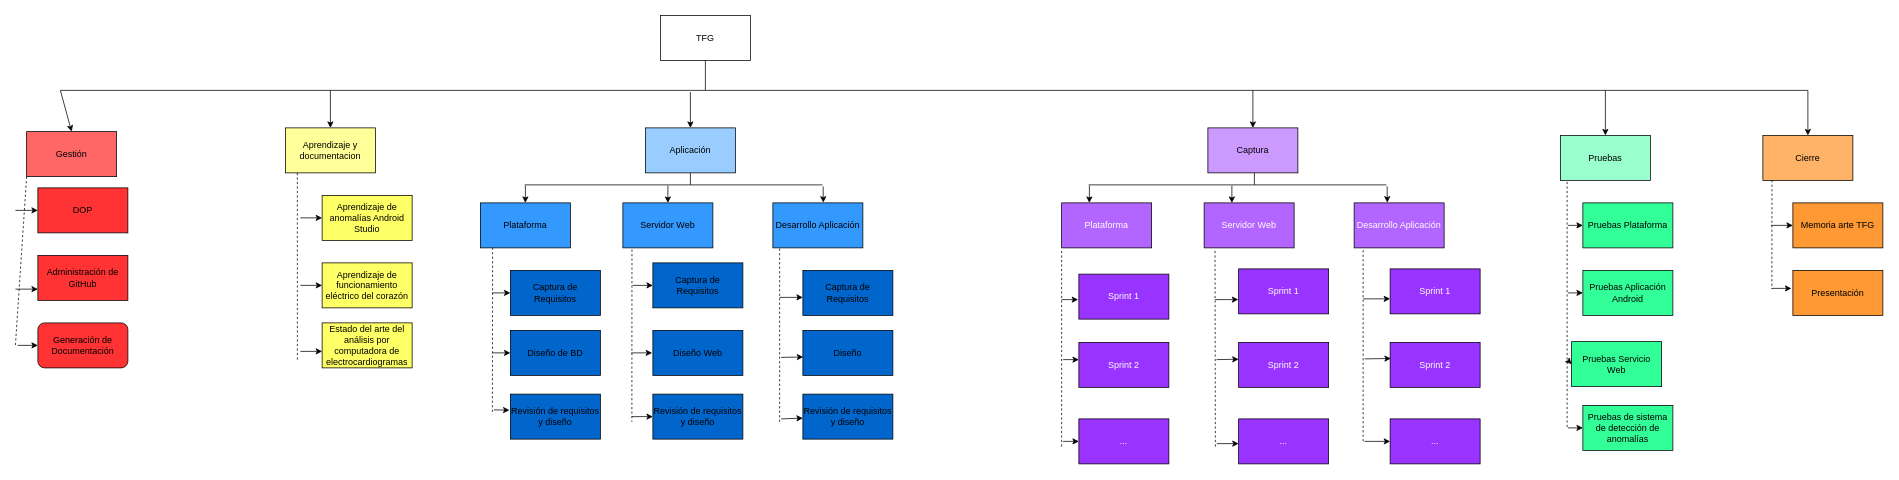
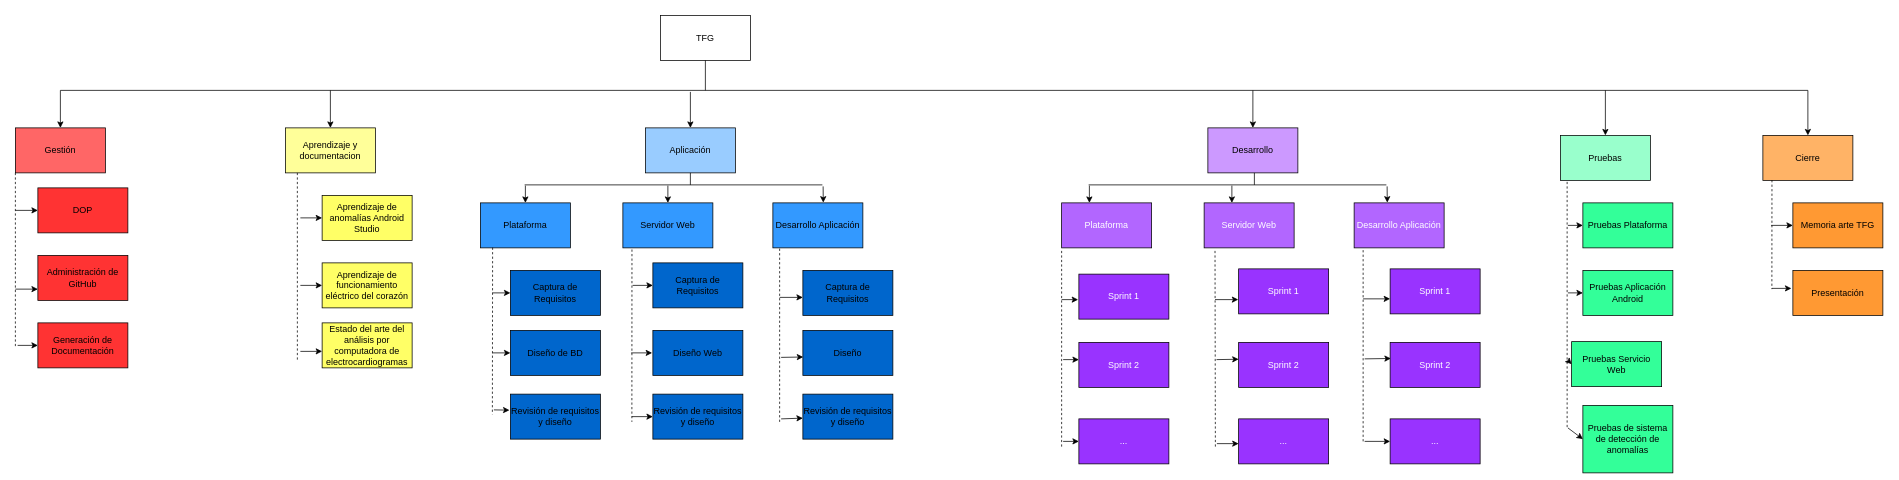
(1253, 150) -> (1253, 150)
(72, 154) -> (60, 150)
(83, 345) -> (83, 345)
(1628, 428) -> (1628, 439)
